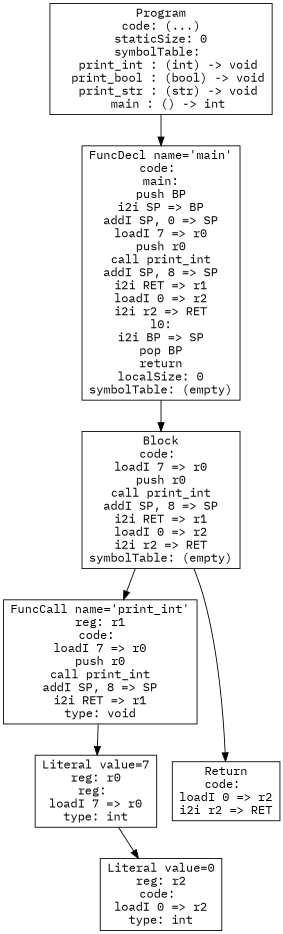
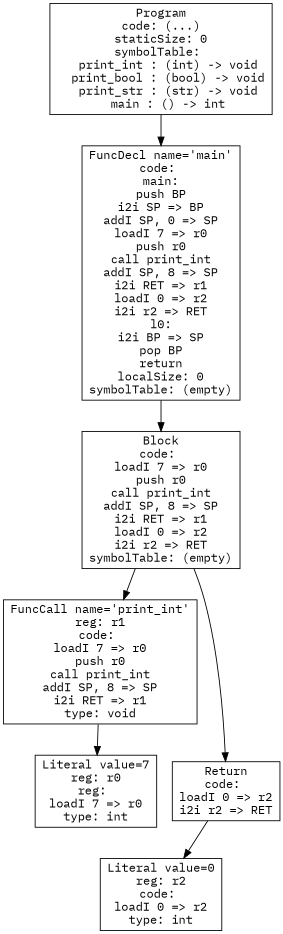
(126, 839) -> (198, 836)
